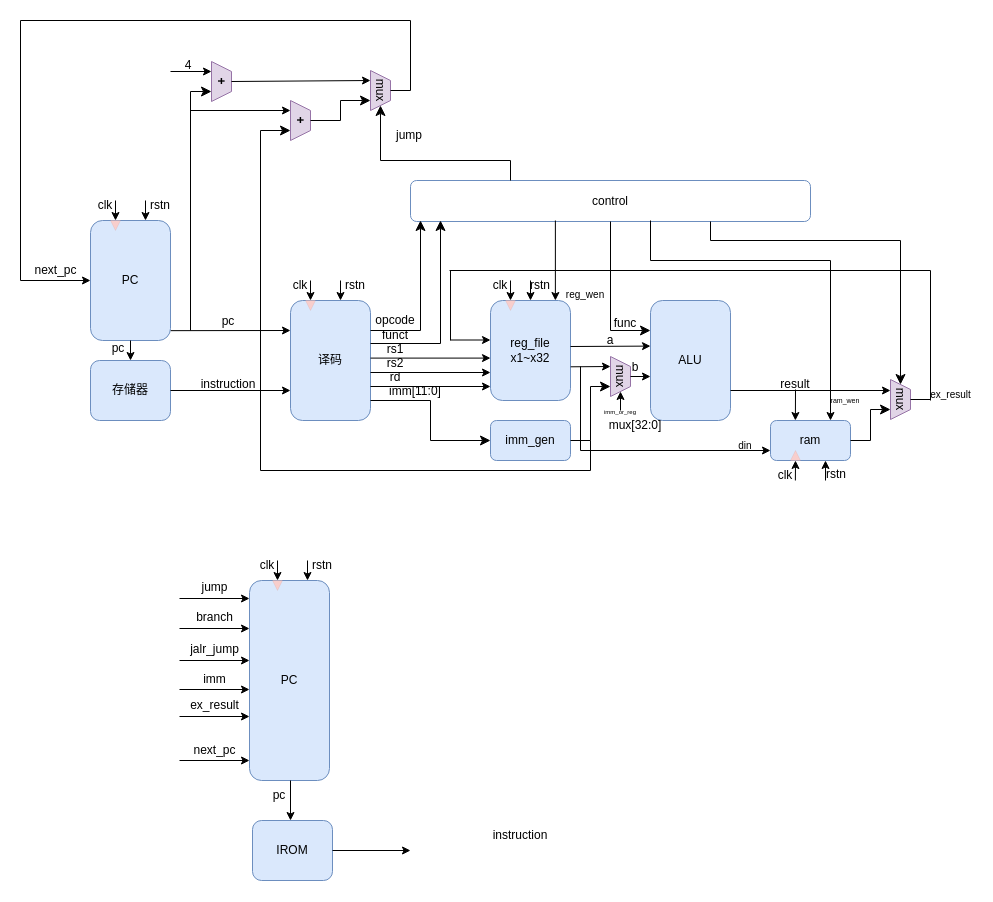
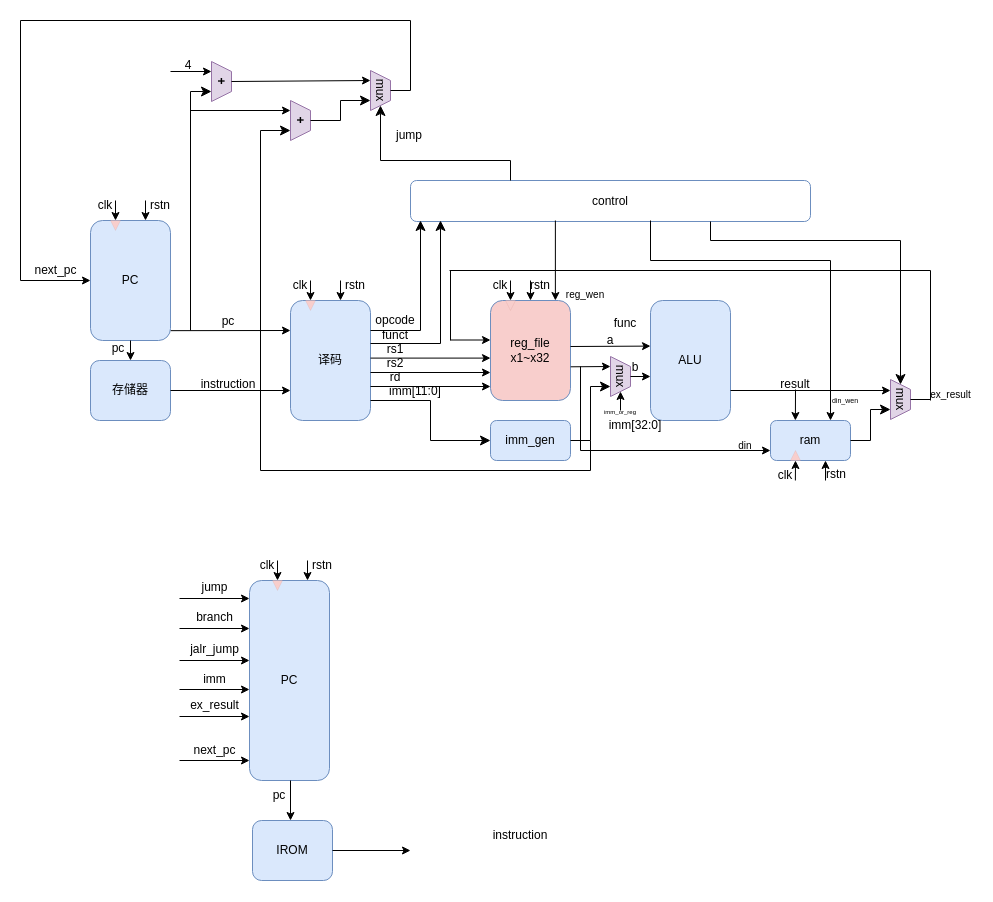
(611, 292) -> none
(531, 351) -> (531, 351)
(846, 400) -> (846, 400)
(636, 426) -> (636, 426)
